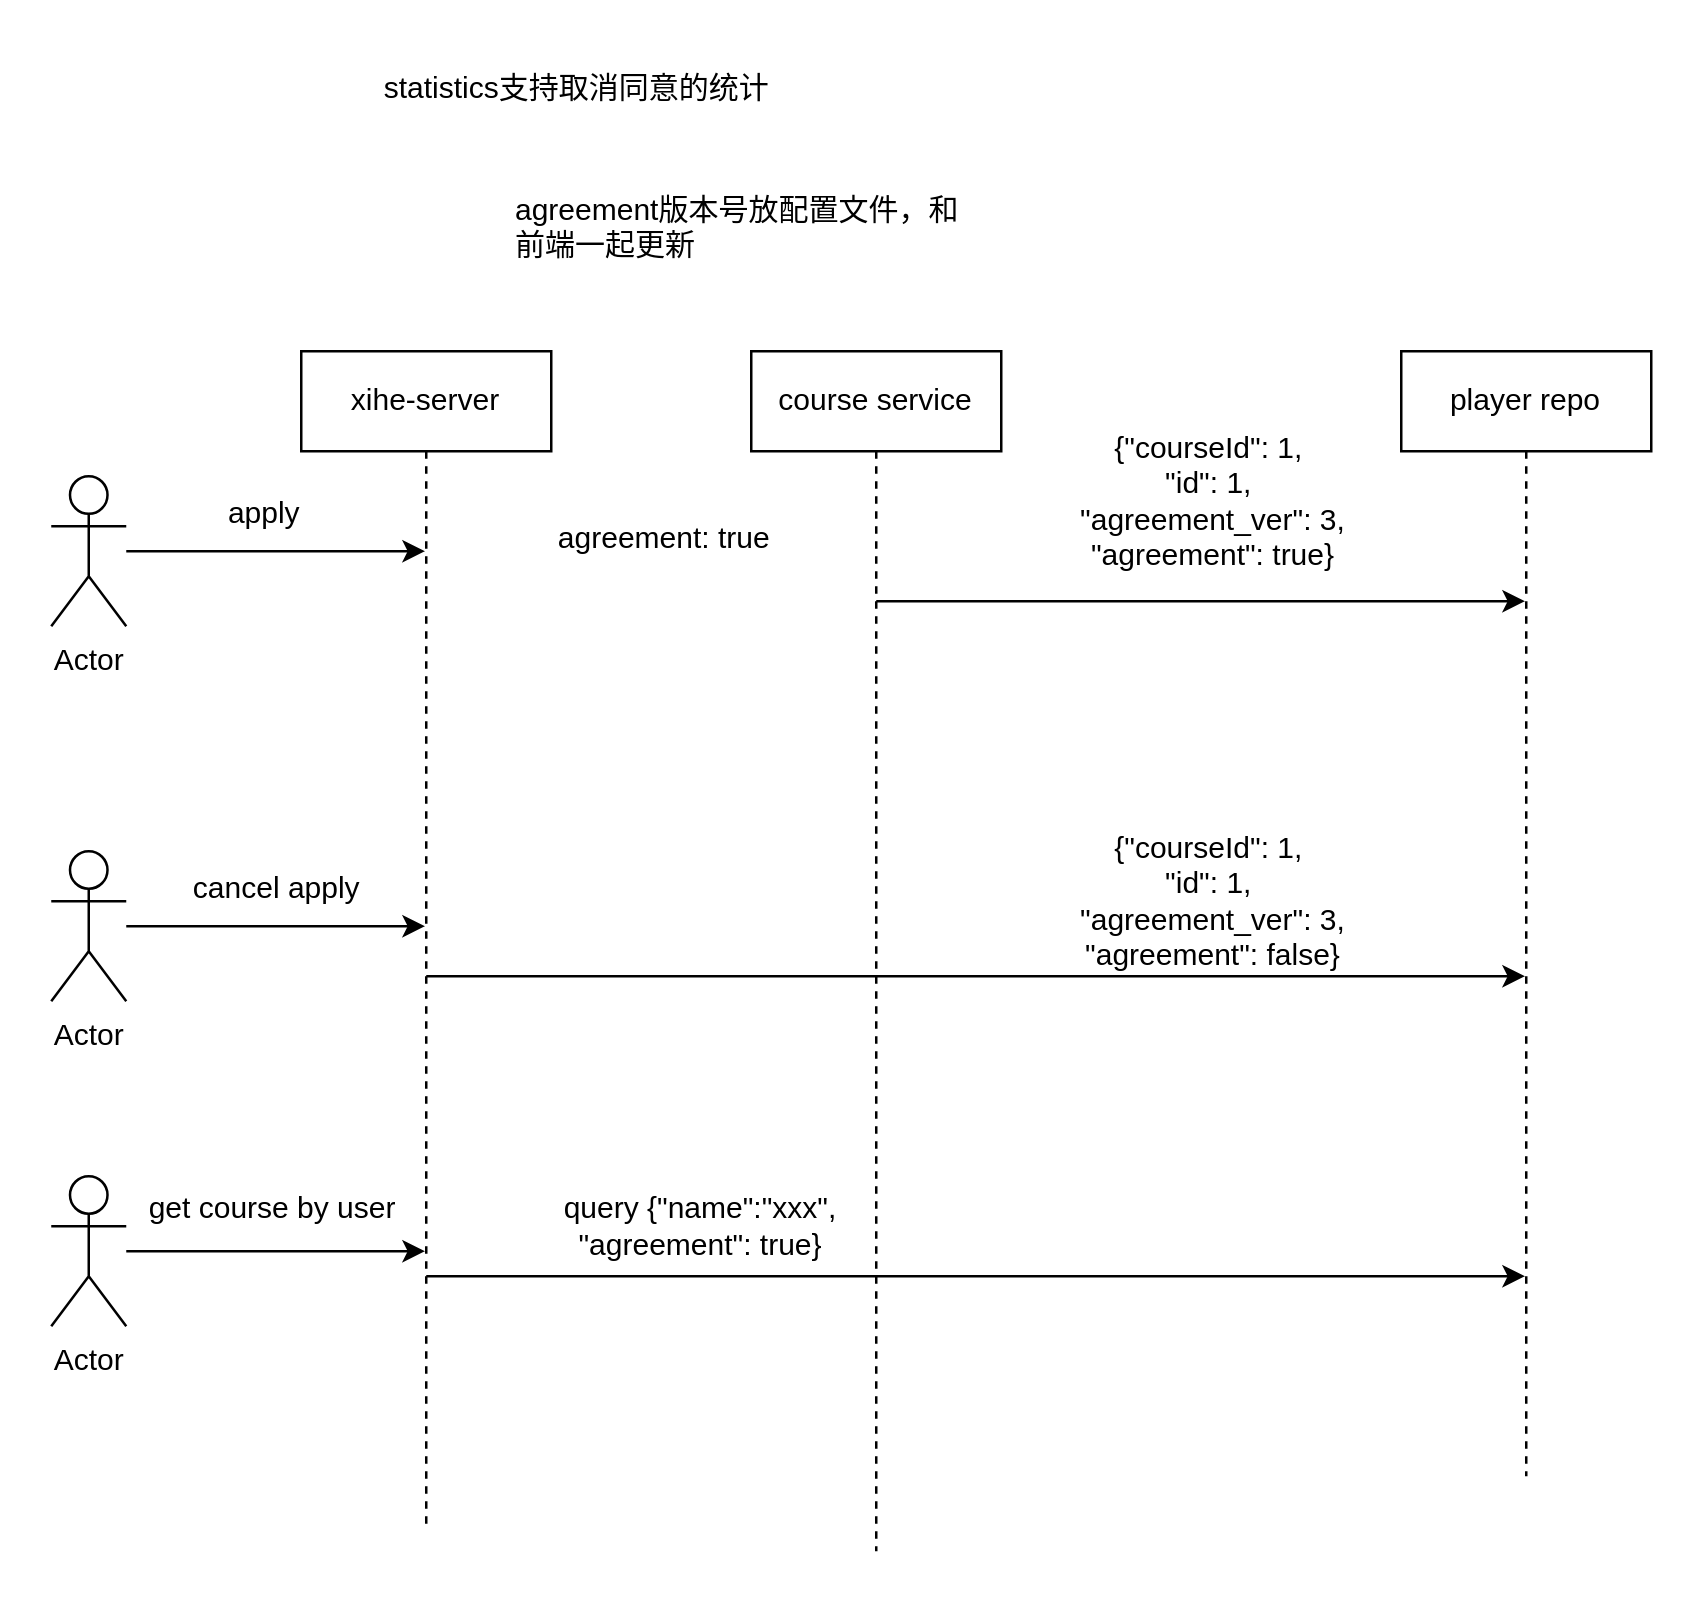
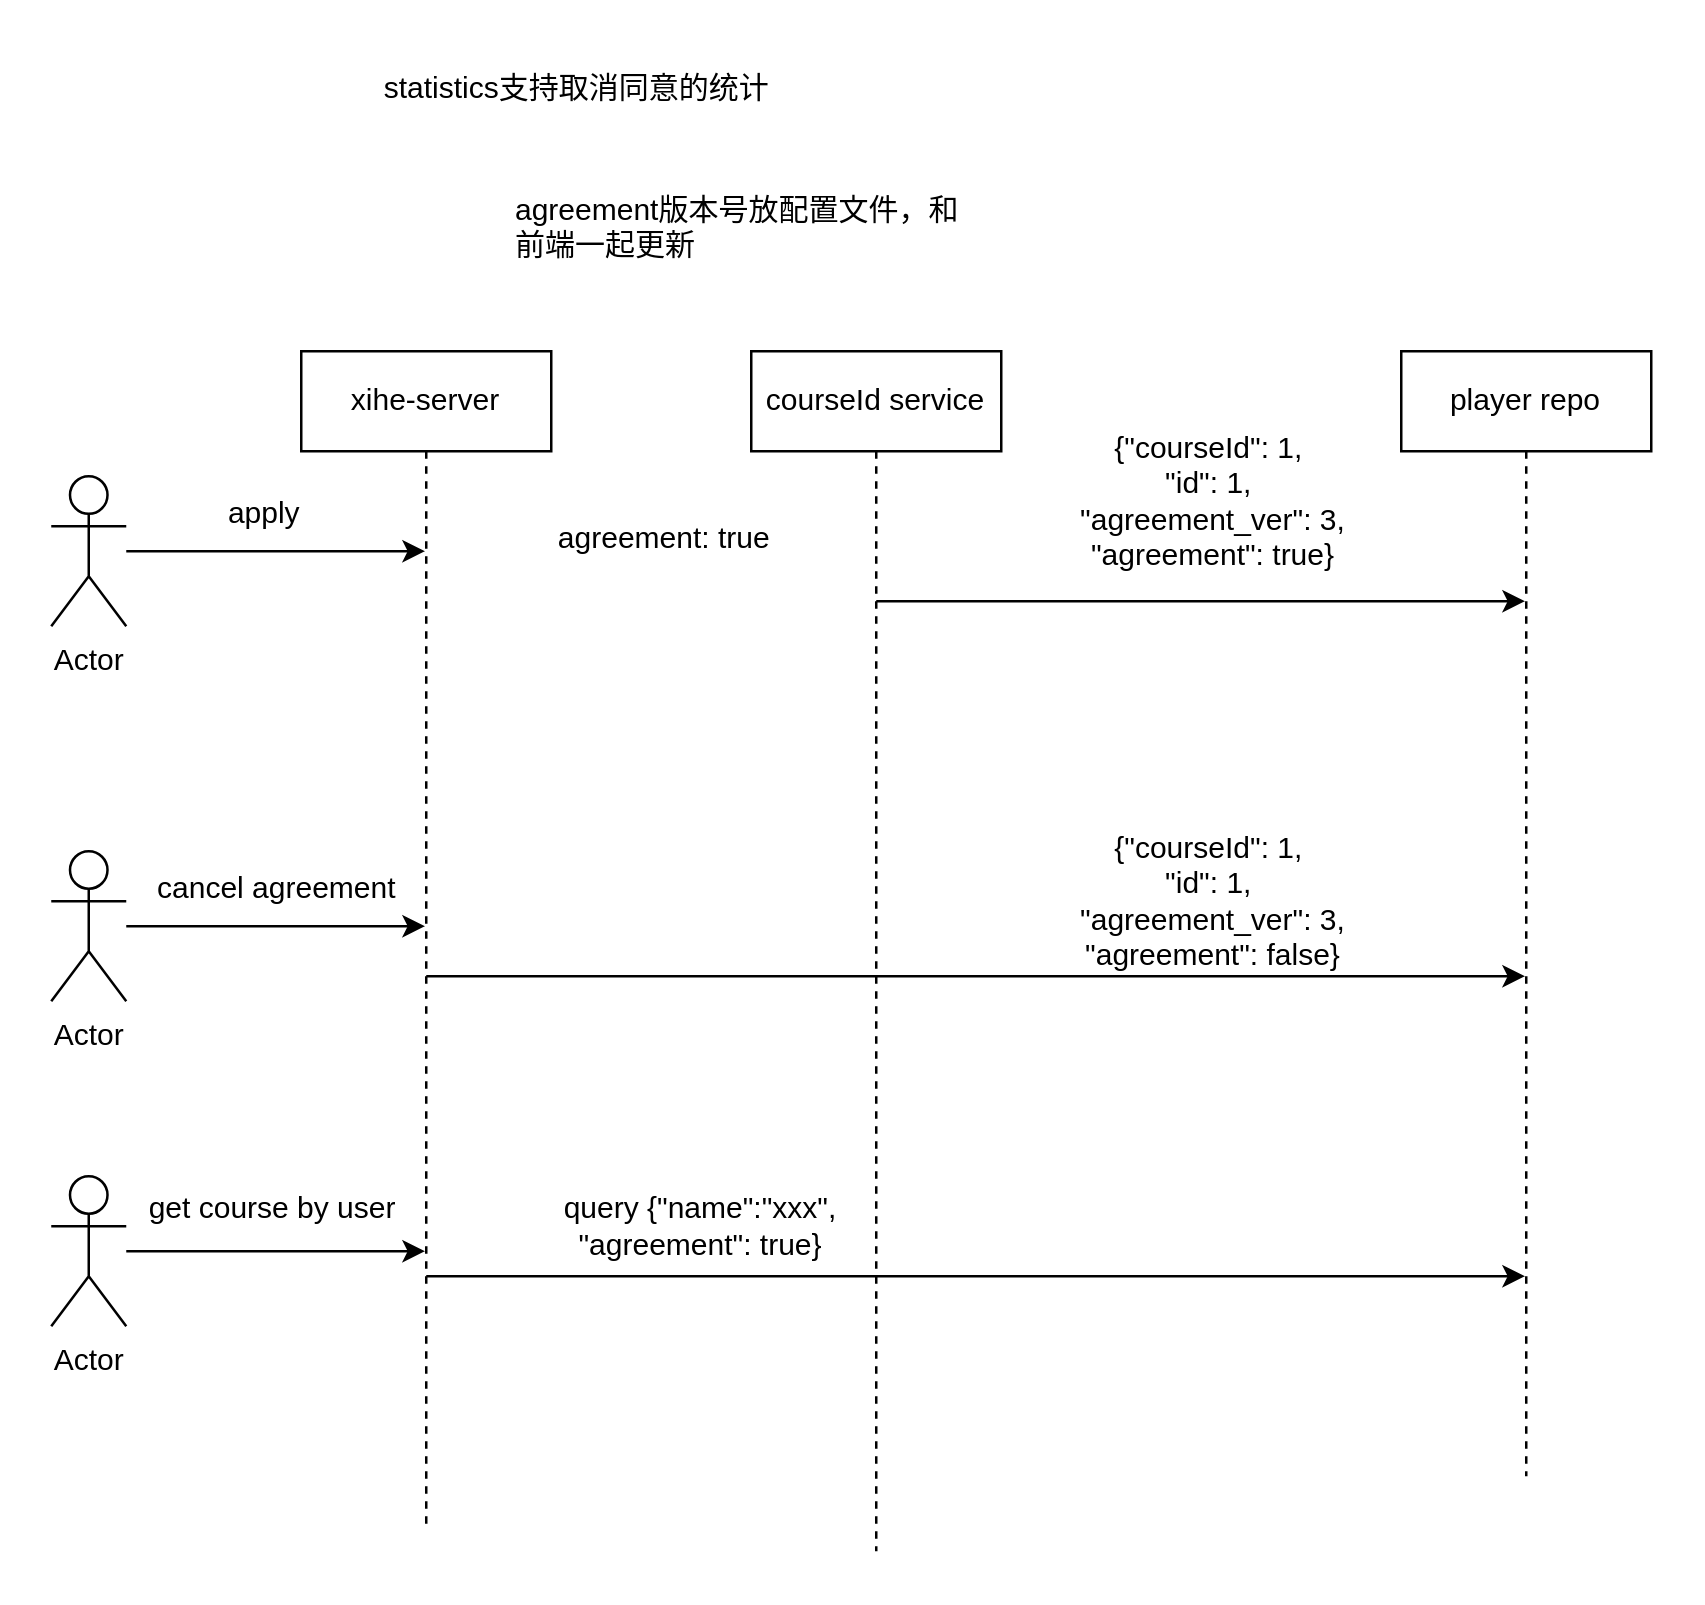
(876, 401) -> (876, 401)
(278, 889) -> (278, 889)
